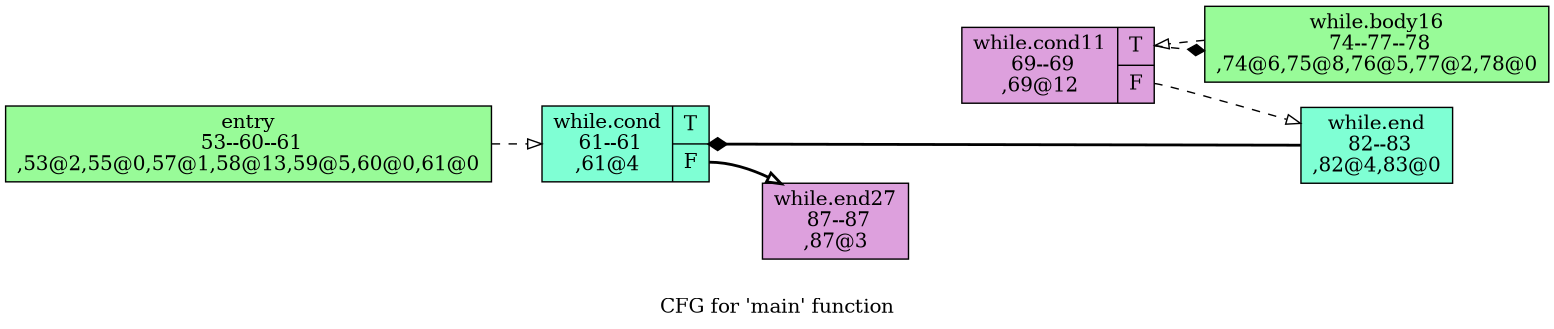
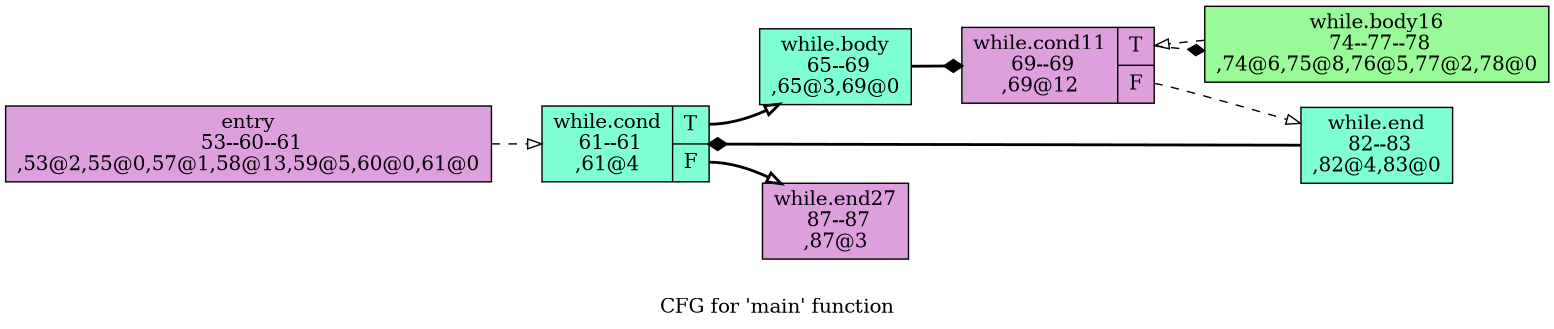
none -> (835, 67)
(249, 144) -> (249, 144)
